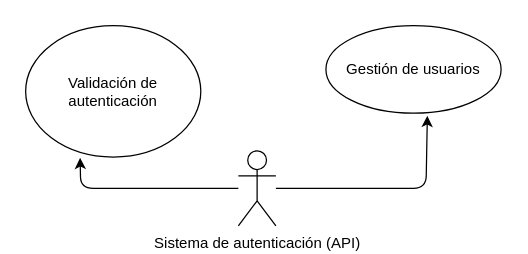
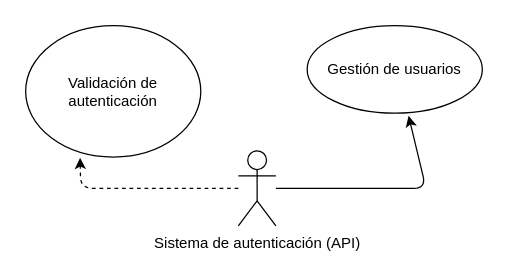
(413, 69) -> (394, 69)
(153, 188) -> (153, 188)
